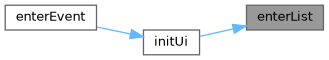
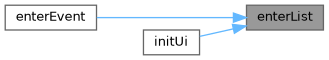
(114, 31) -> (165, 18)
